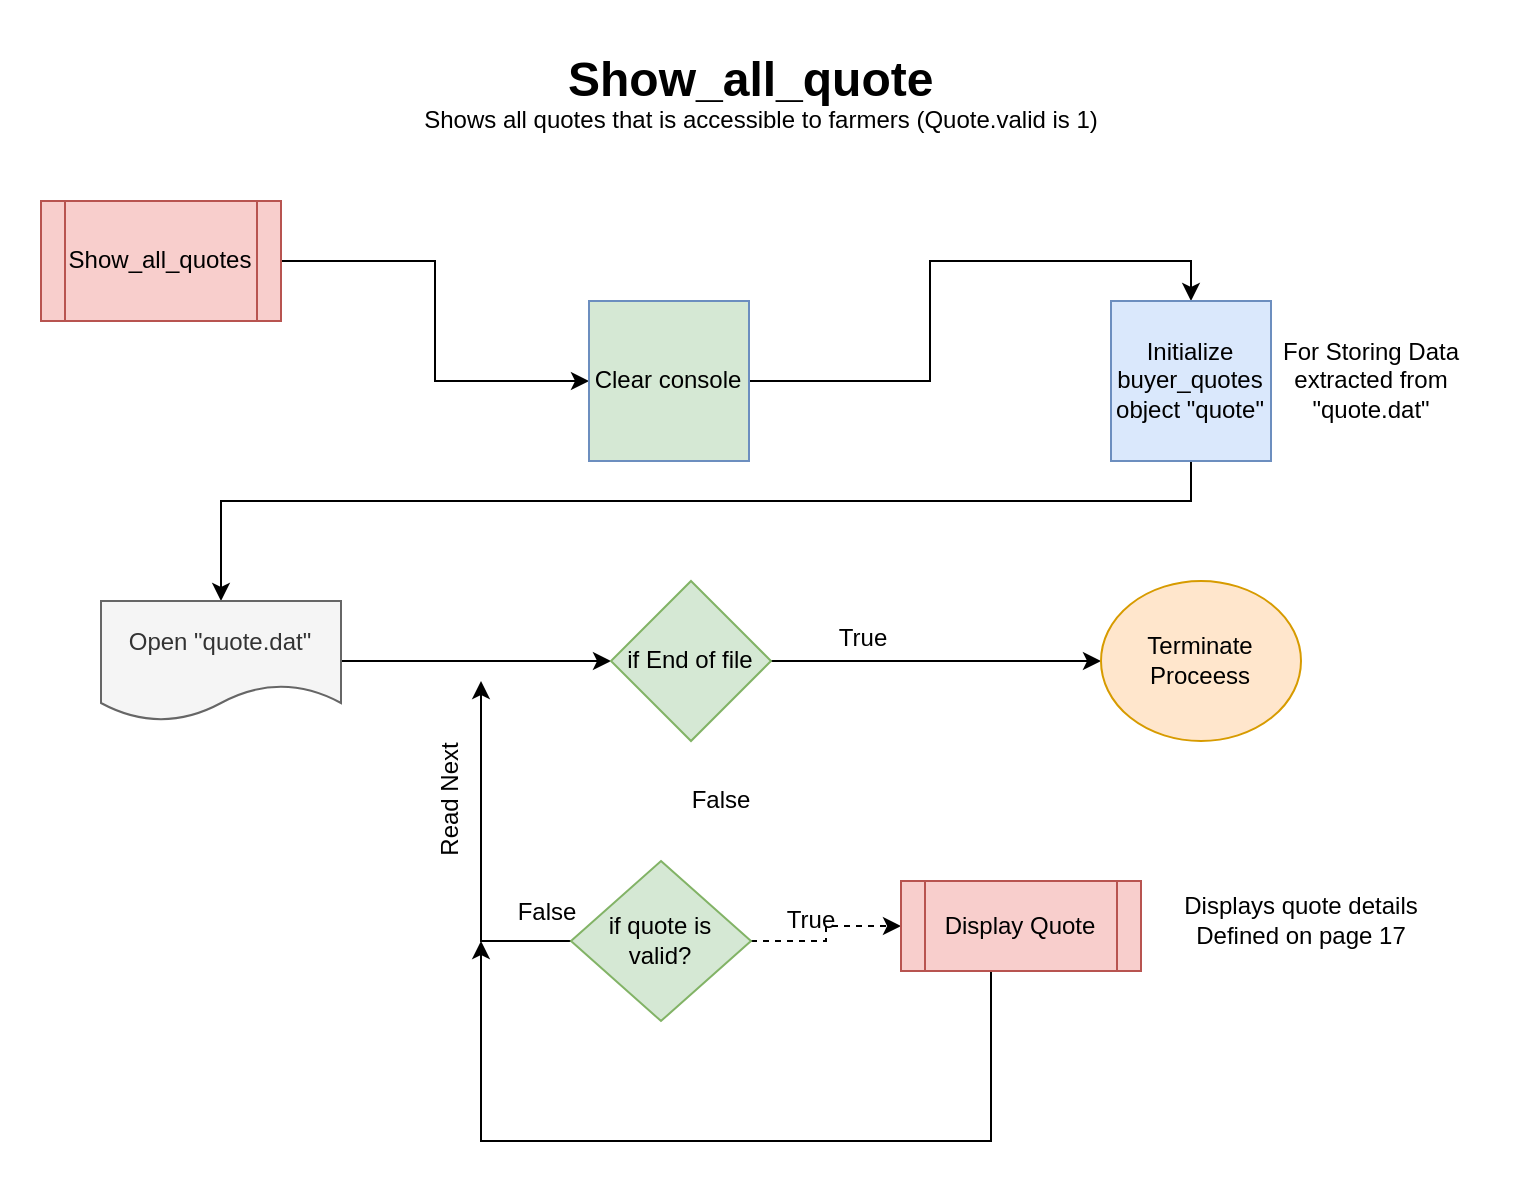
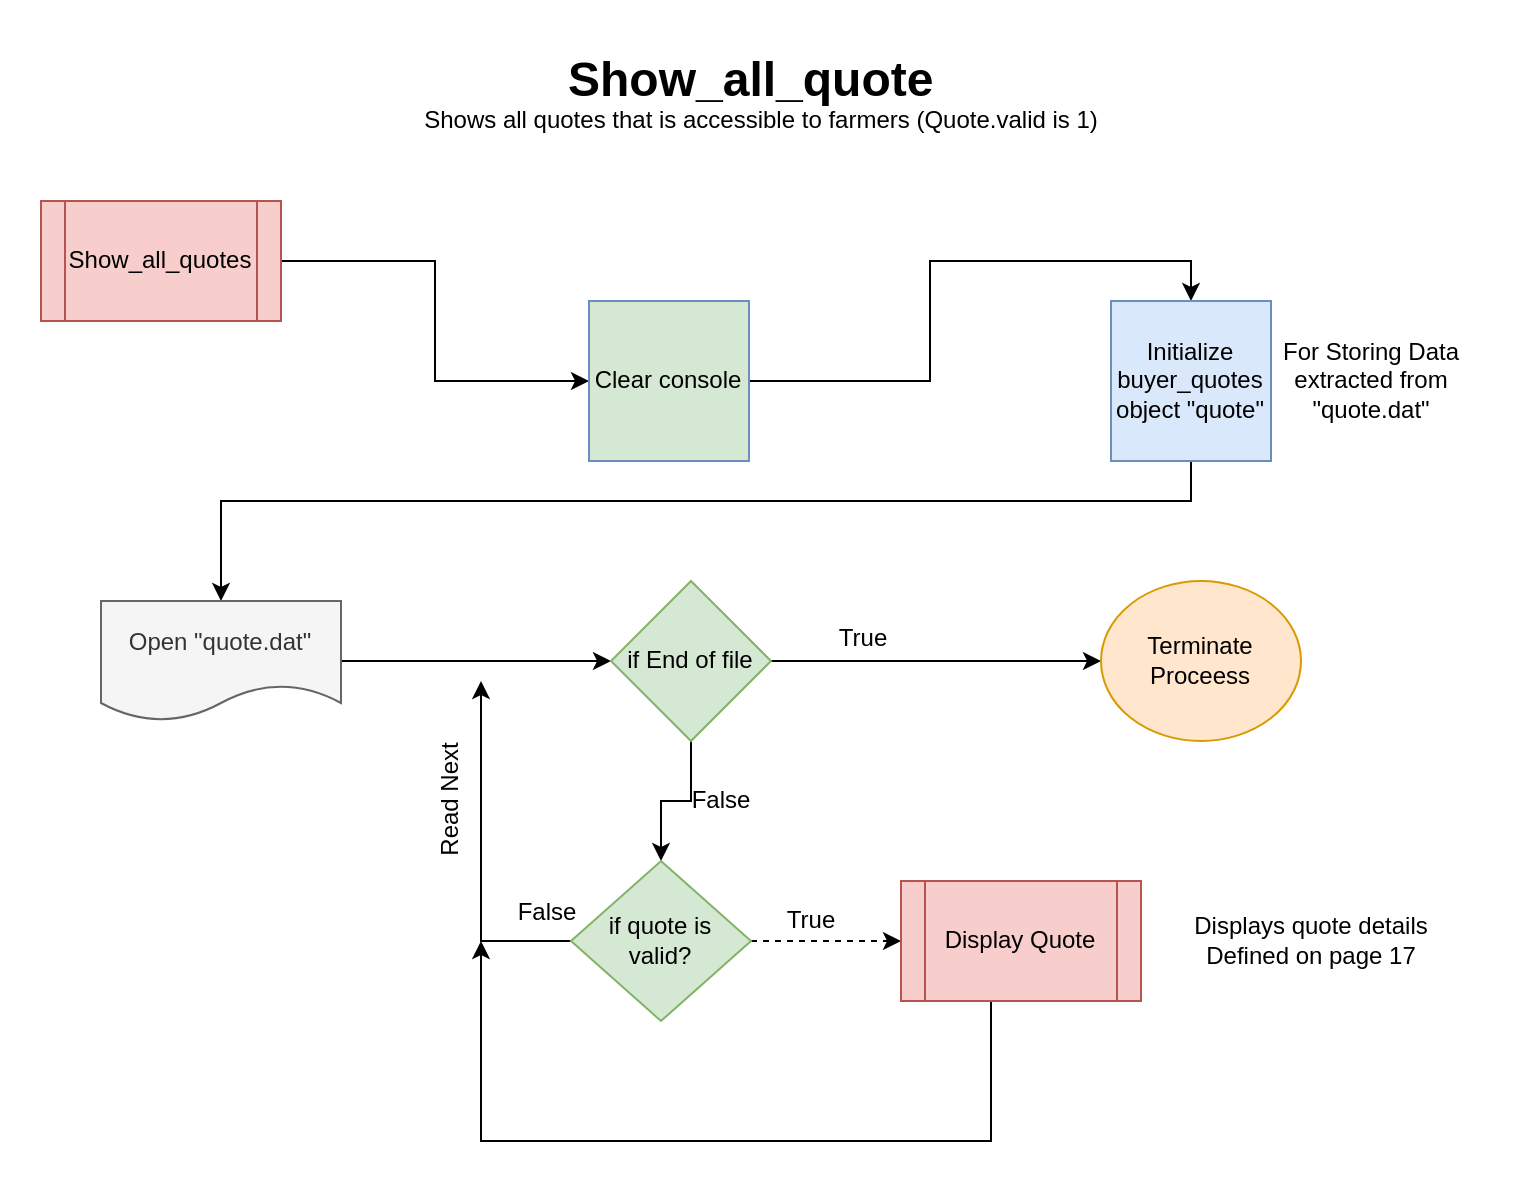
none -> (683, 801)
(1301, 921) -> (1311, 941)
(1021, 926) -> (1021, 941)
